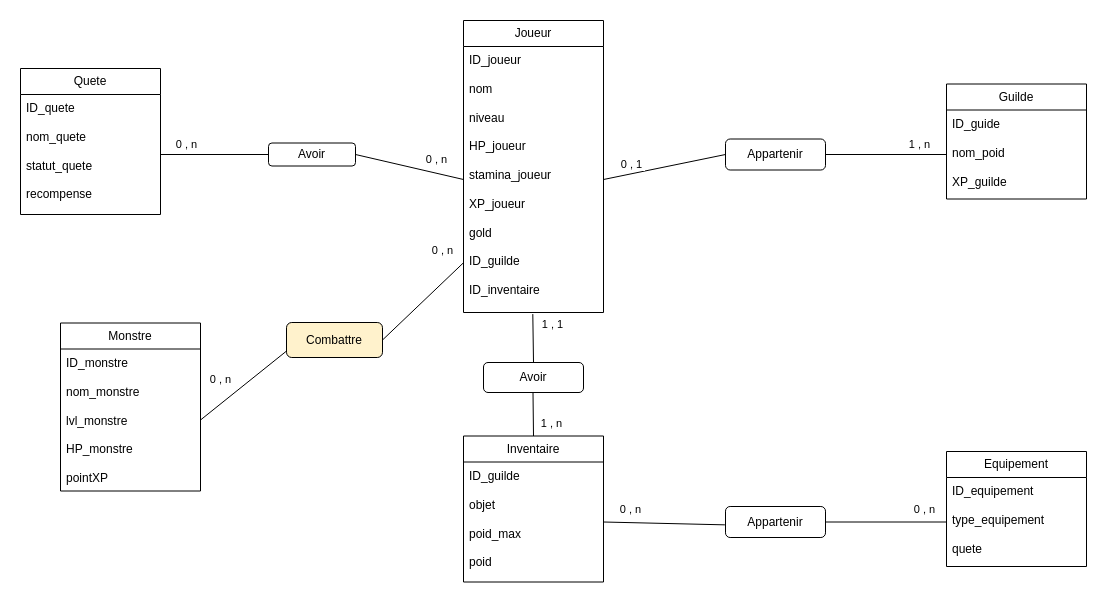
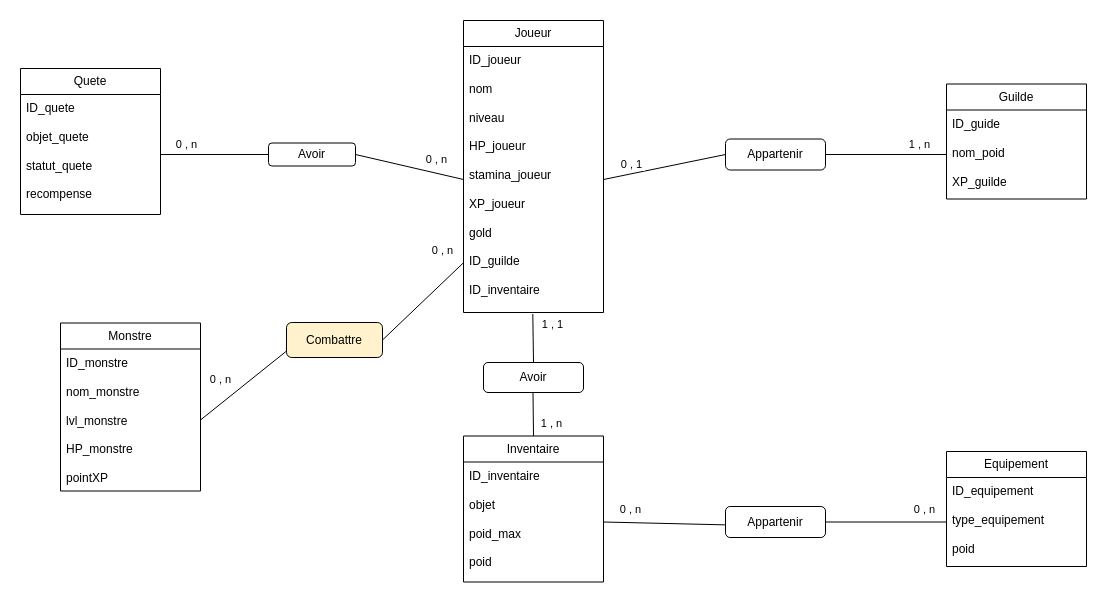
(67, 130) -> (67, 130)
(497, 498) -> (510, 498)
(1001, 506) -> (1001, 506)
